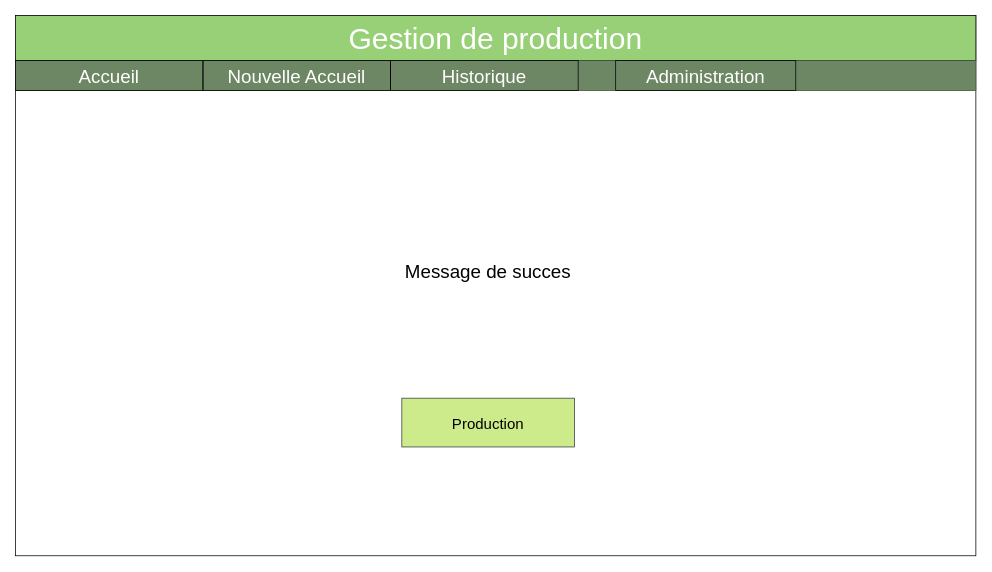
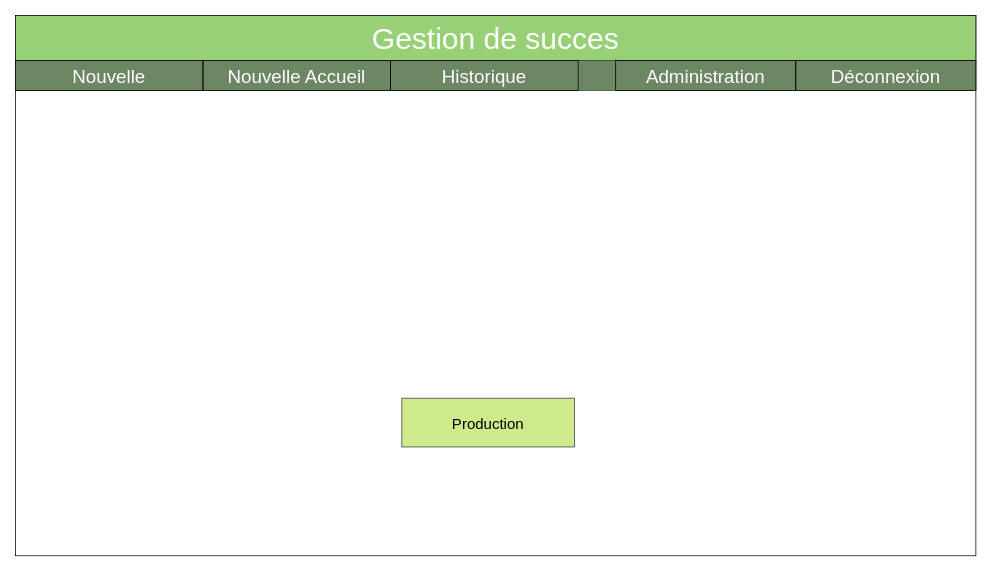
(495, 38) -> (495, 38)
(109, 75) -> (109, 75)
none -> (885, 75)
(488, 267) -> none
